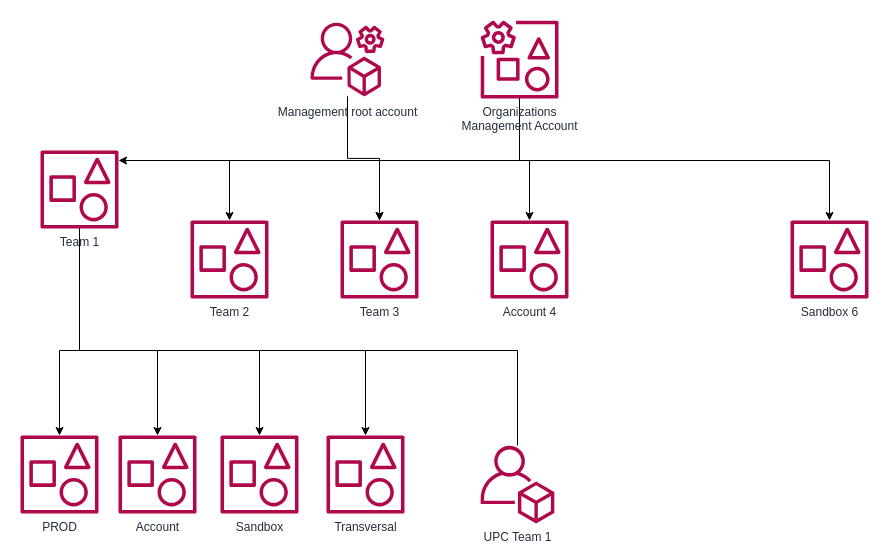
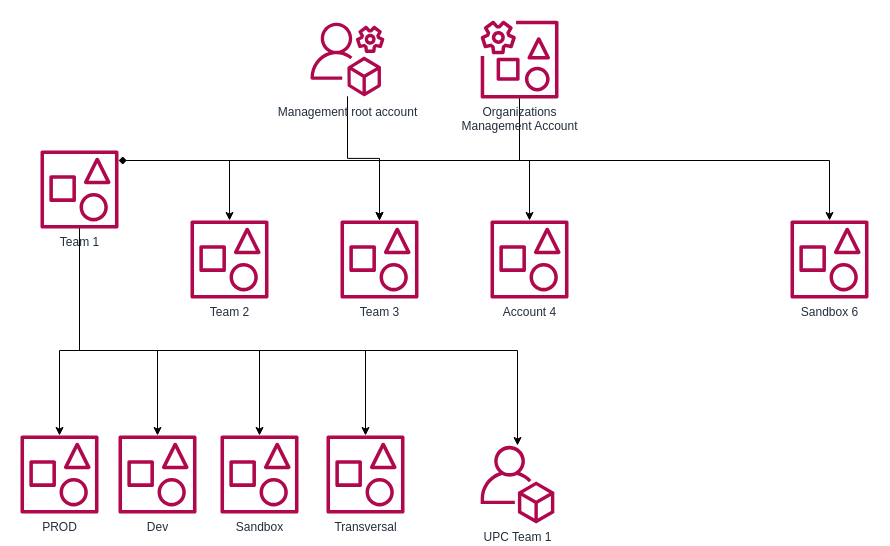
(126, 161) -> (127, 161)
(518, 440) -> (518, 437)
(158, 528) -> (158, 528)
